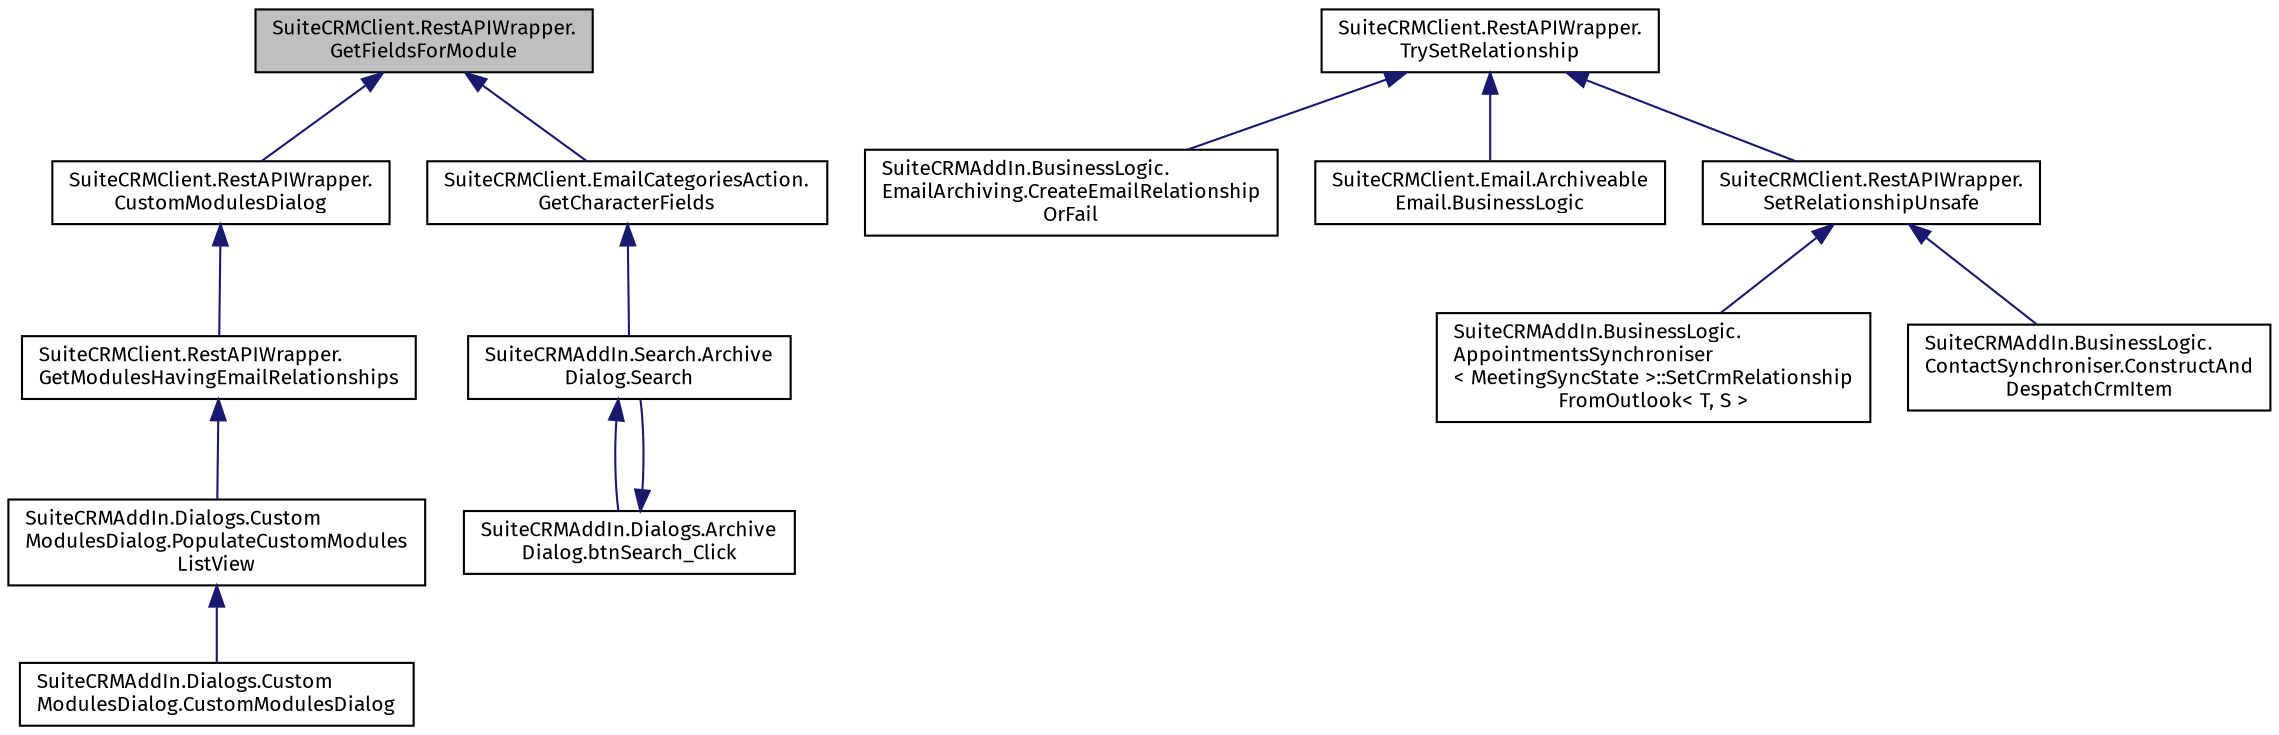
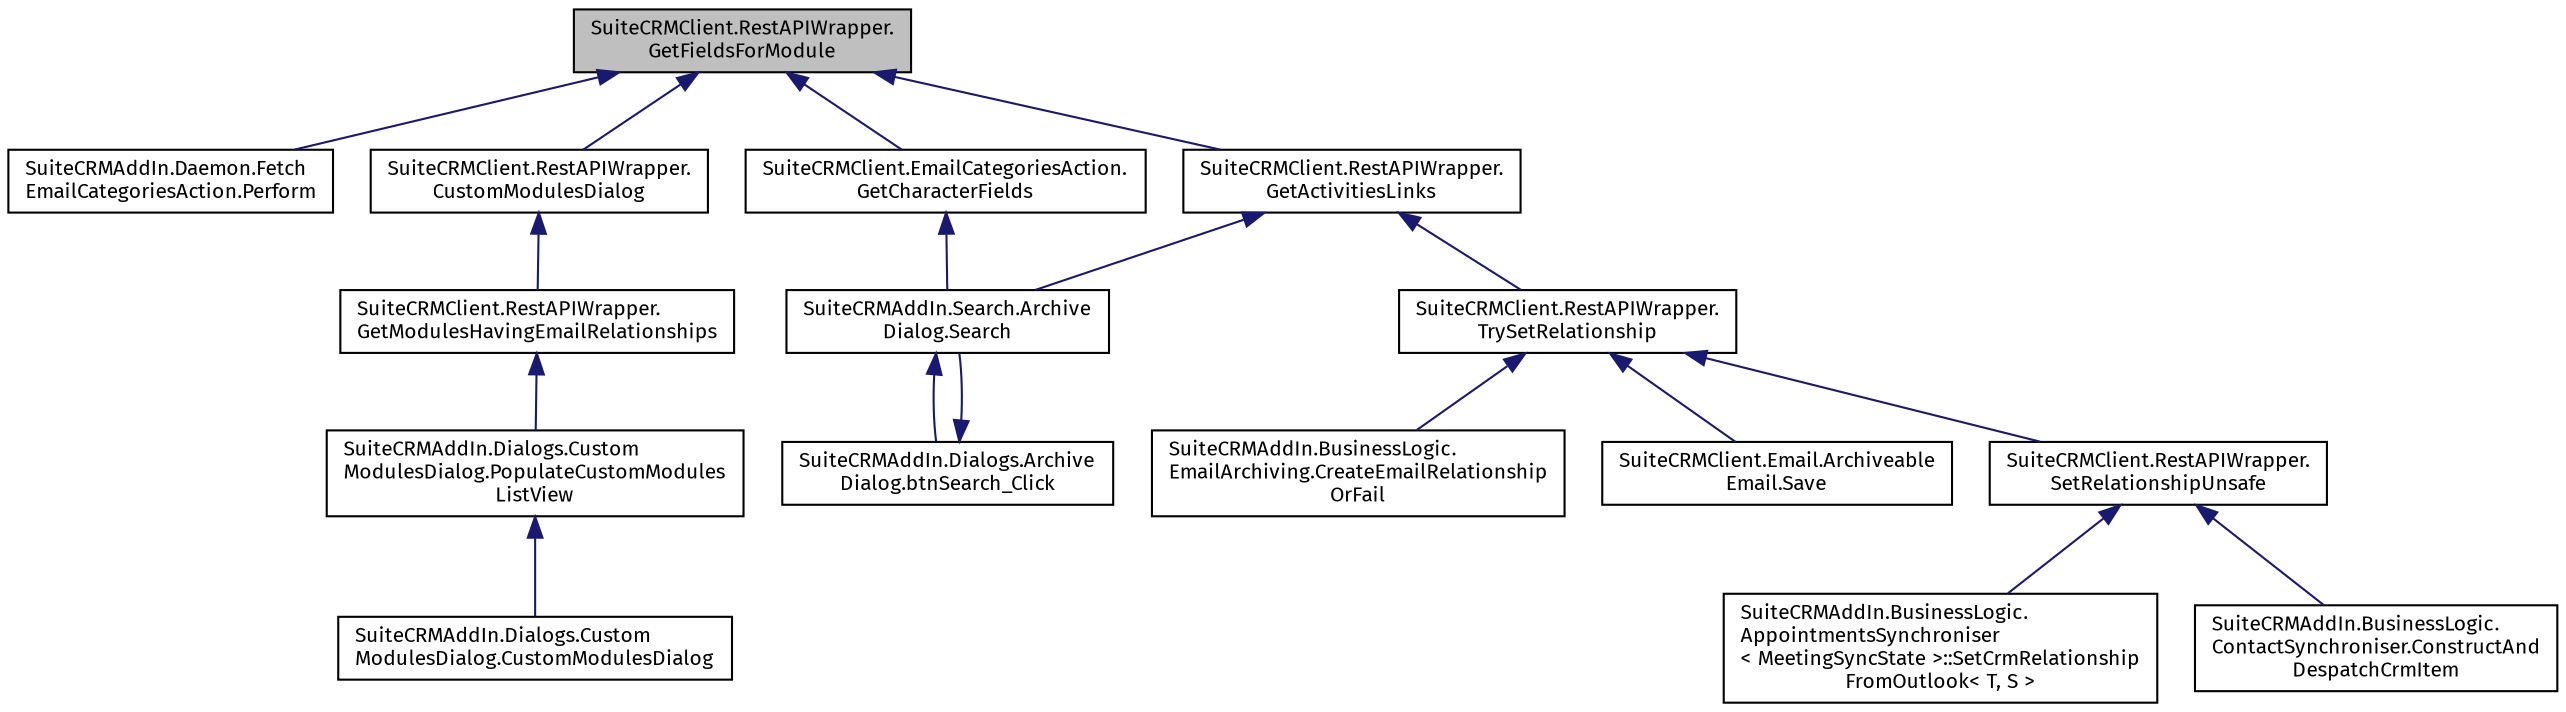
none -> (171, 181)
none -> (1352, 181)
(1490, 193) -> (1777, 473)
